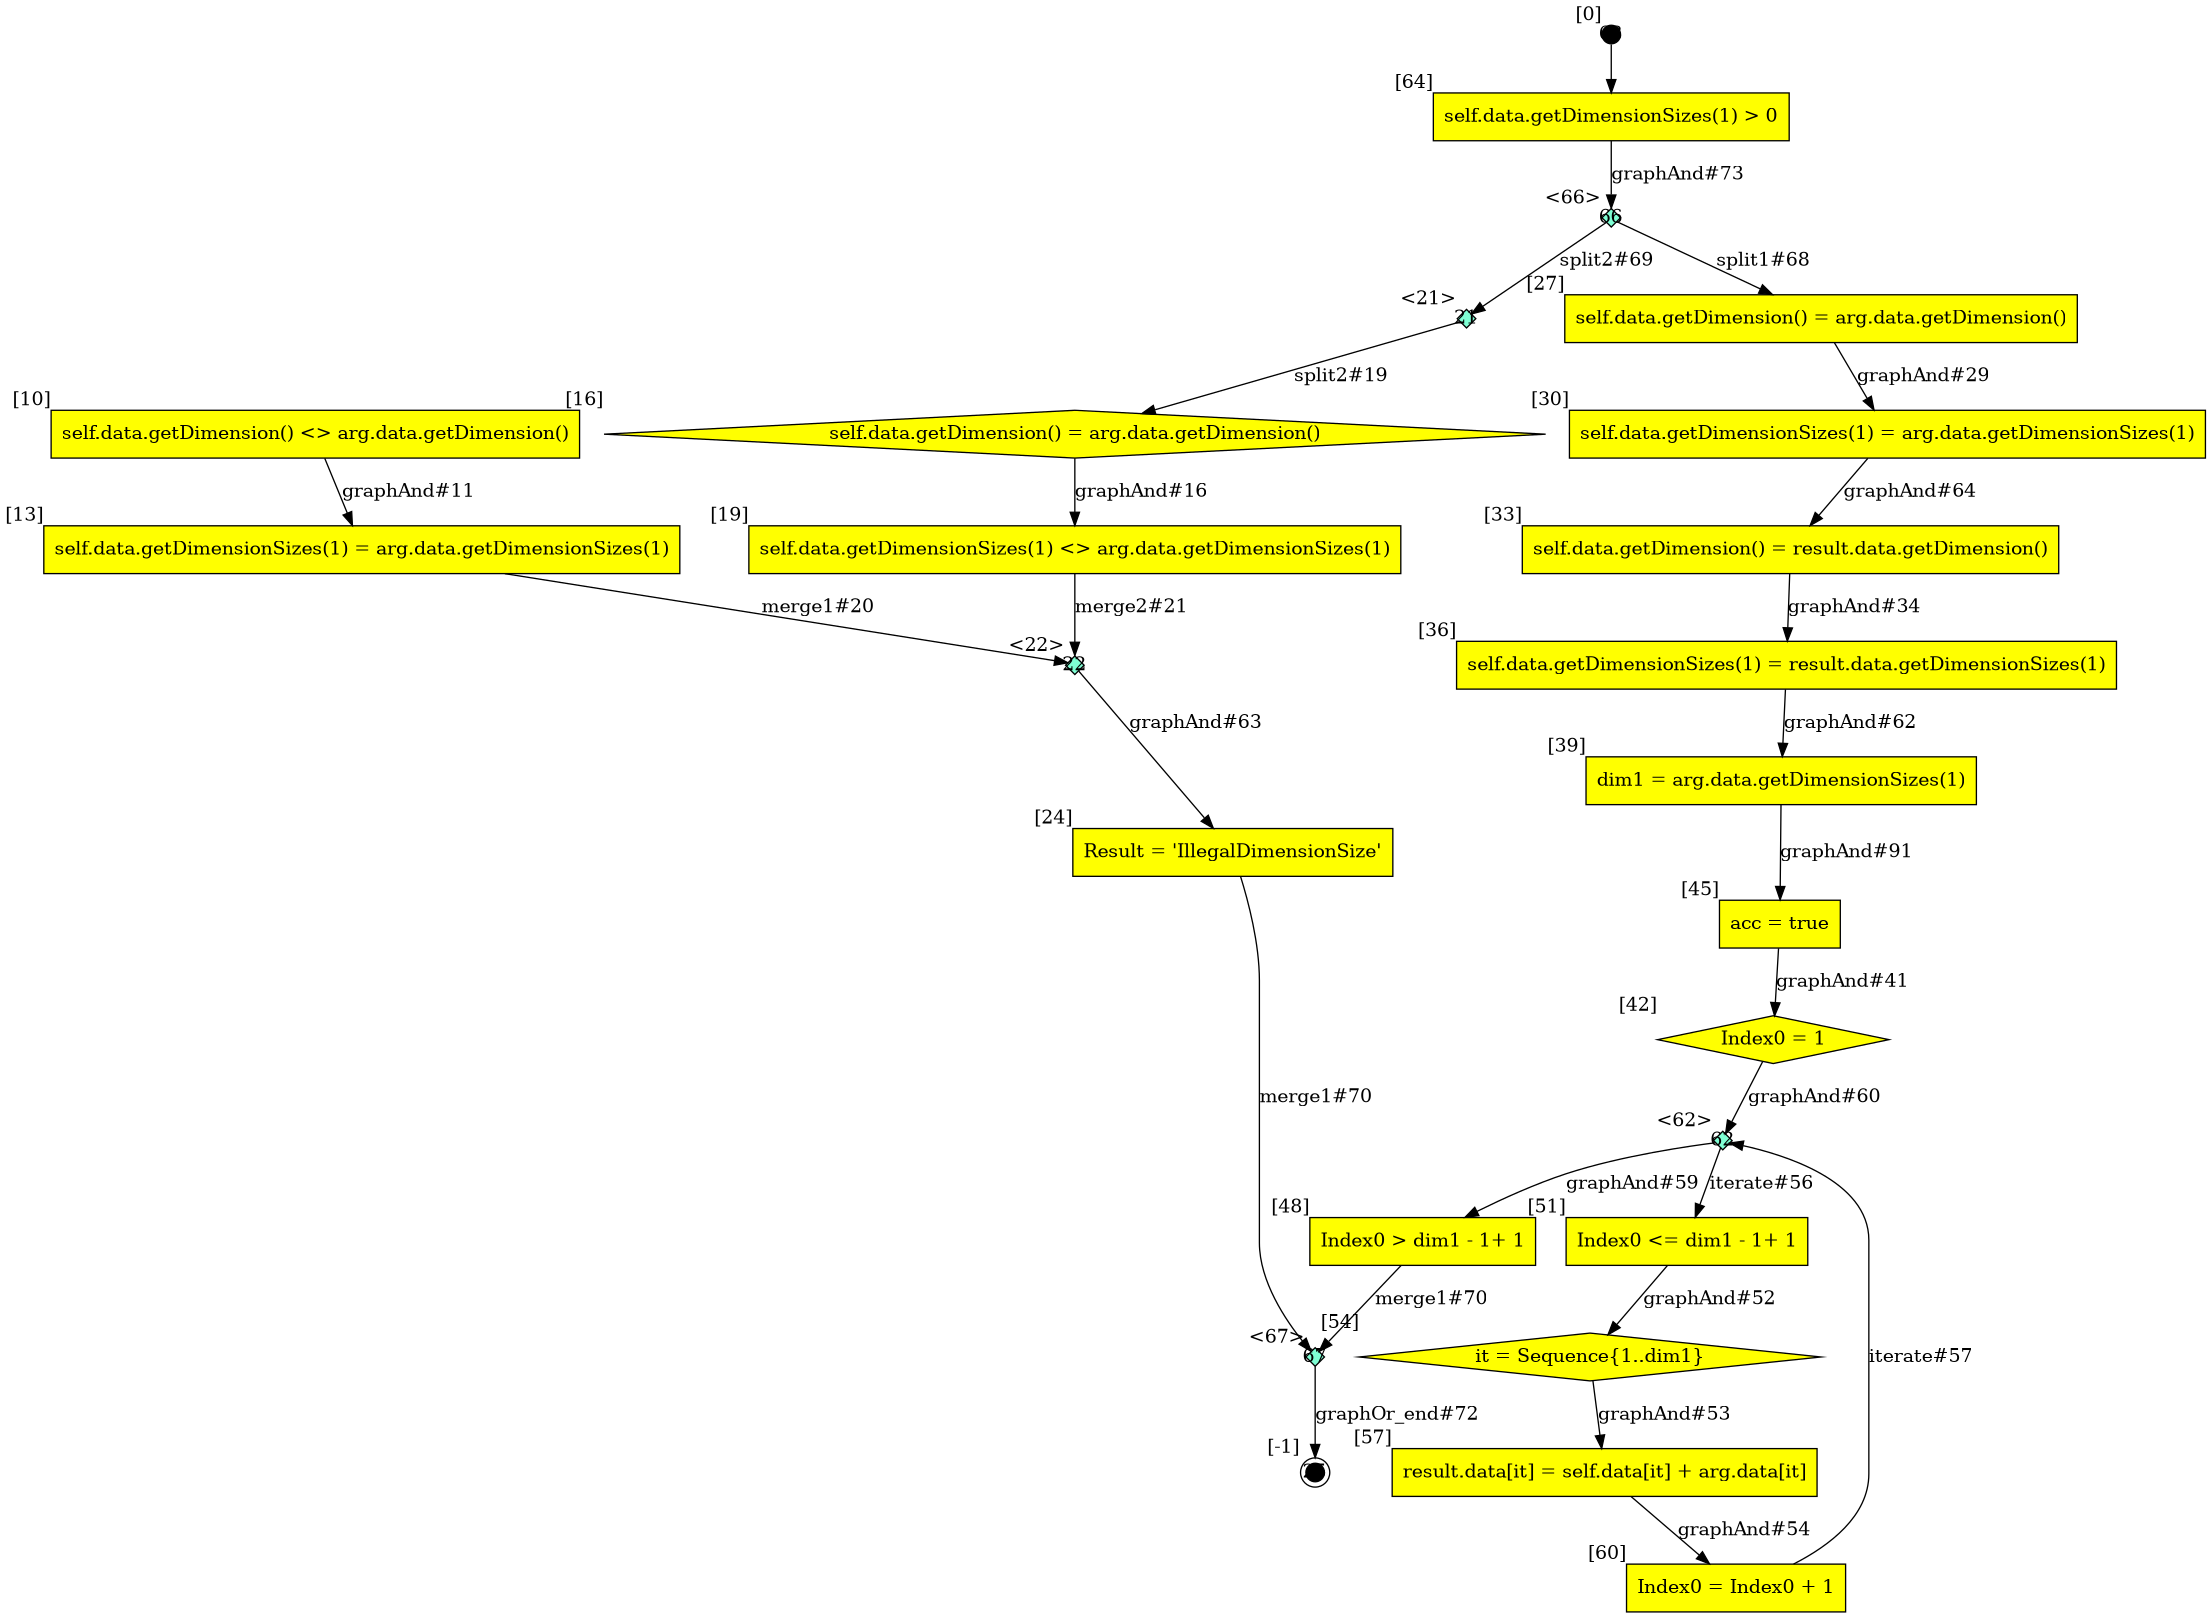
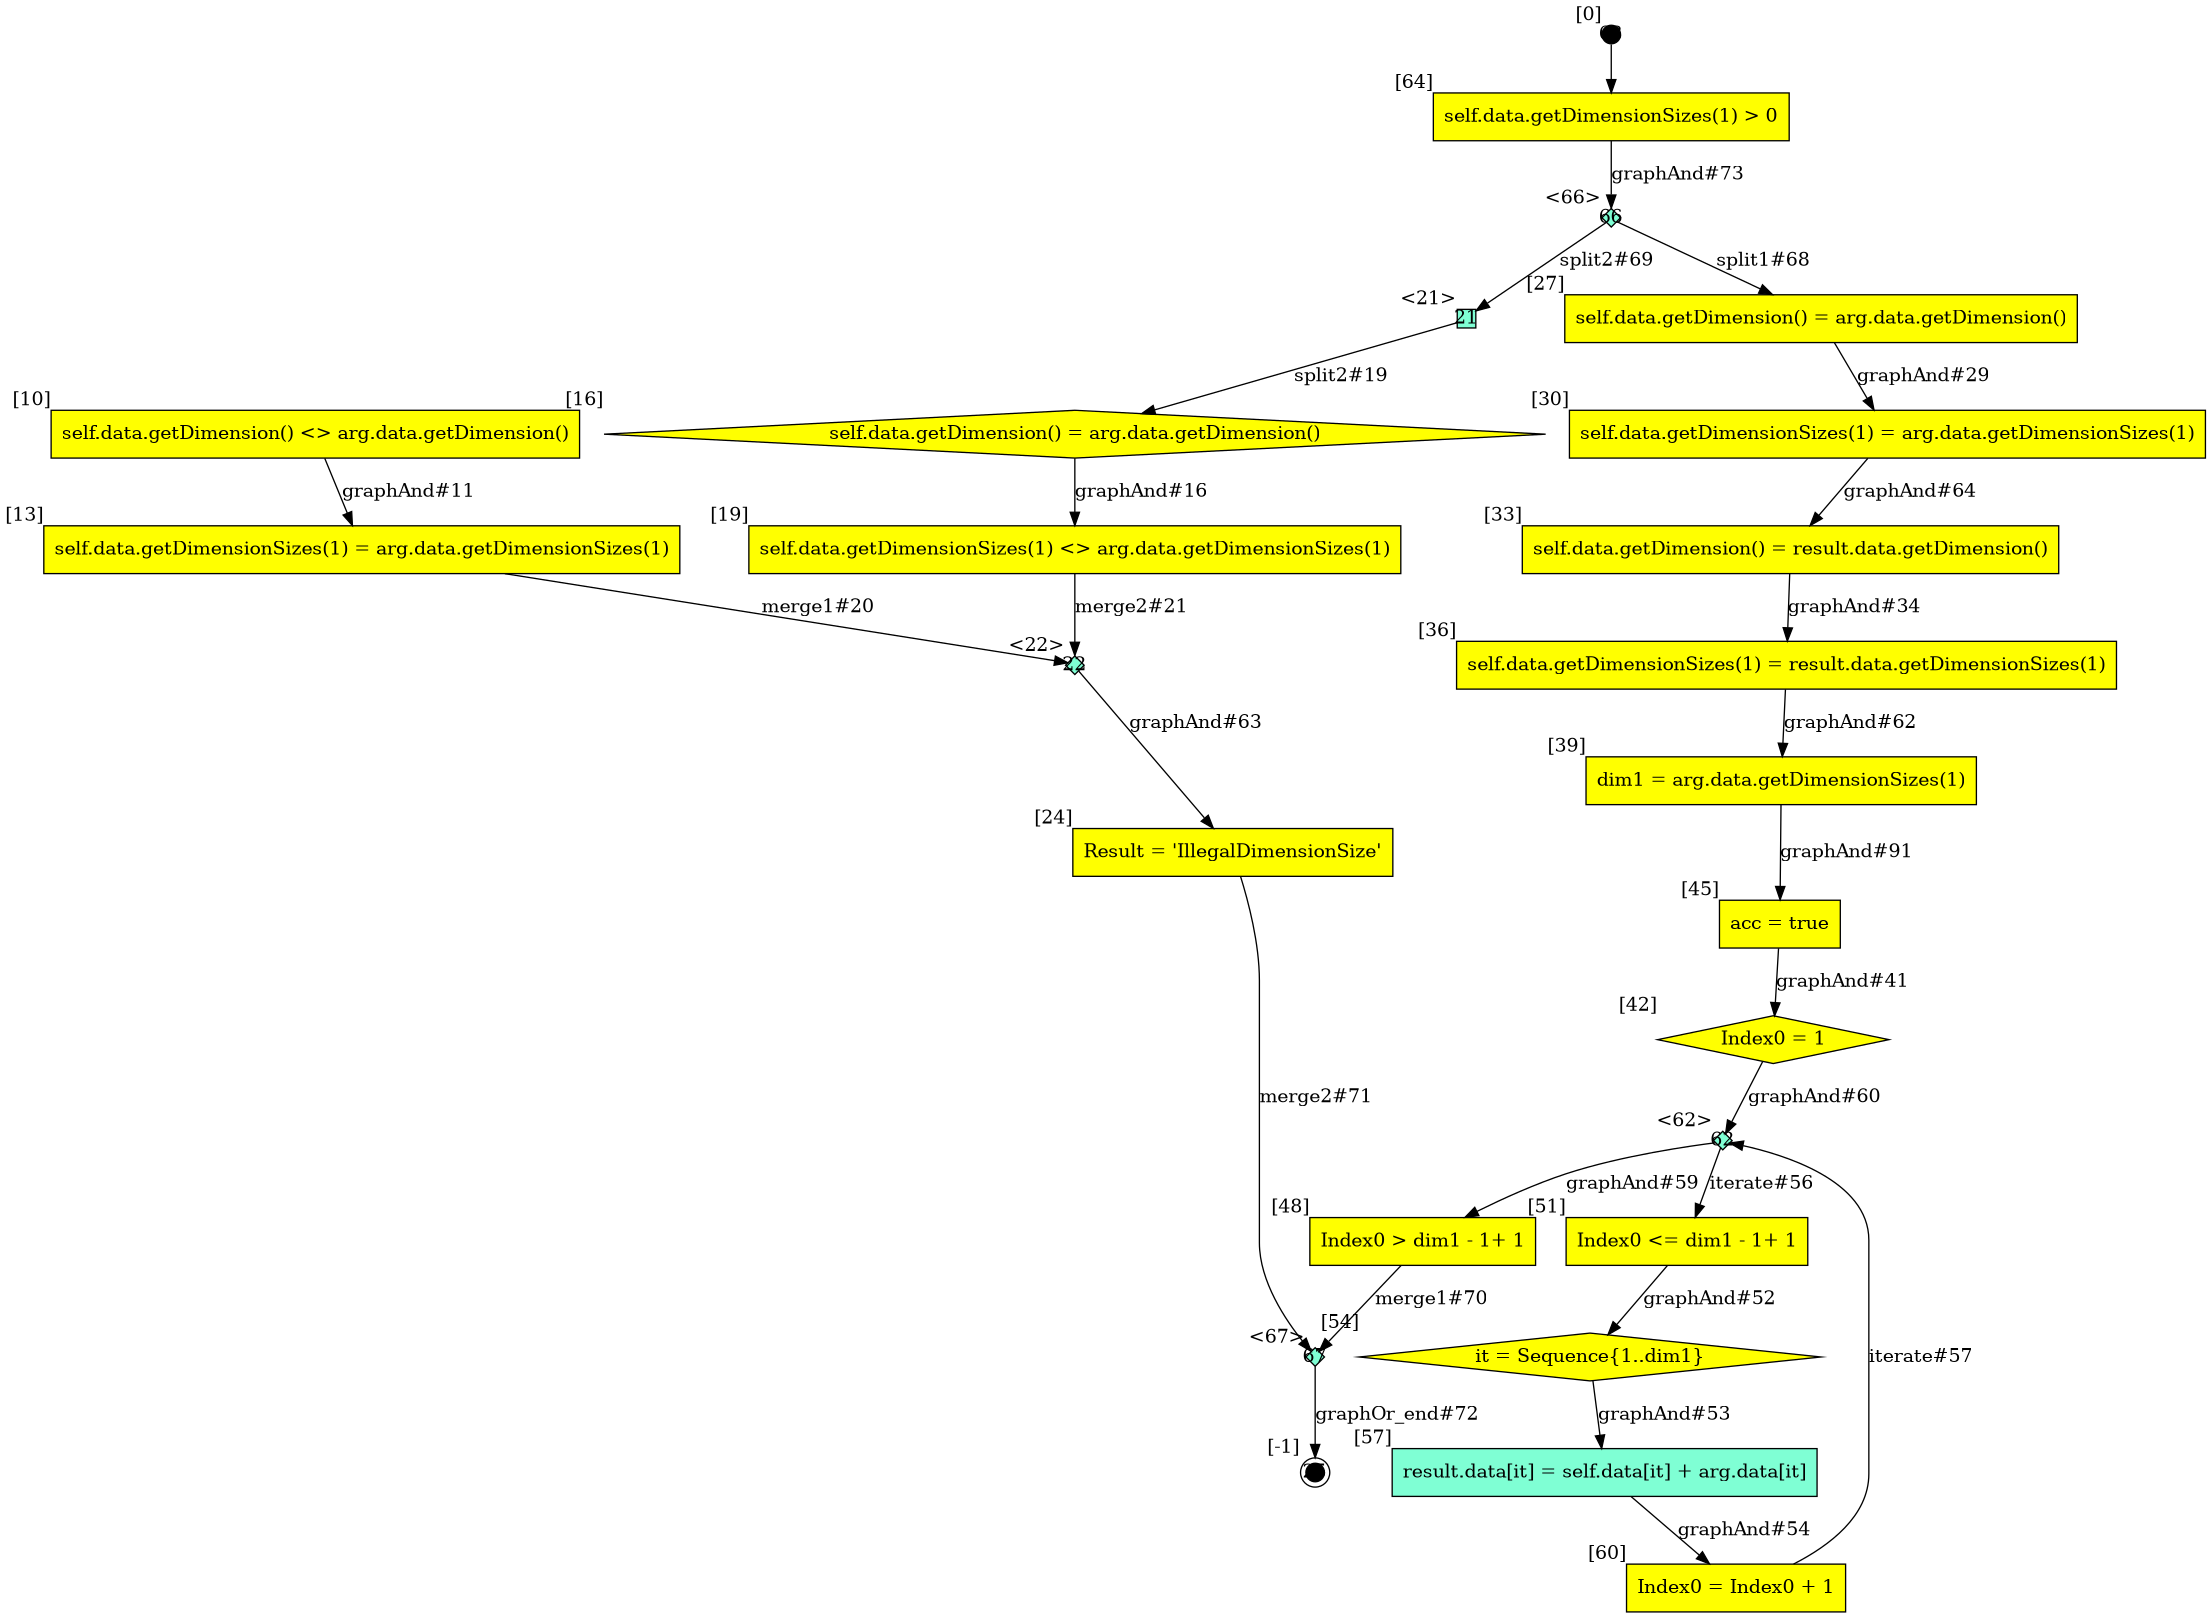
(1467, 319) -> (1467, 319)
(1316, 1097) -> (1316, 1097)
(1605, 1473) -> (1605, 1473)
